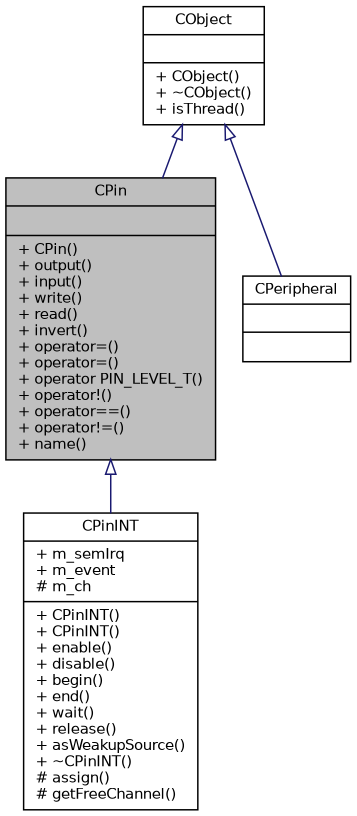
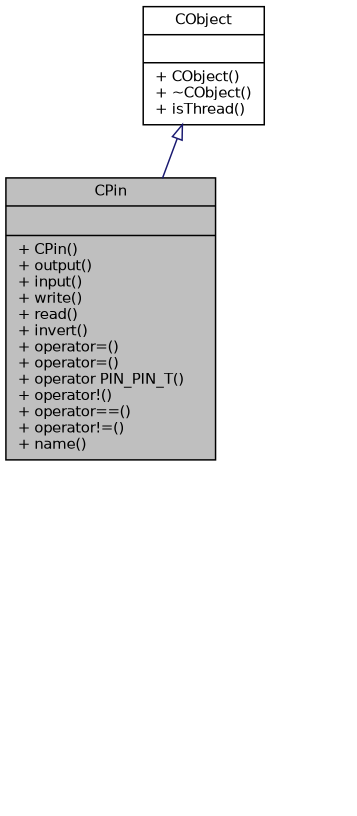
(297, 319) -> none
(111, 379) -> (101, 379)
(111, 661) -> none
